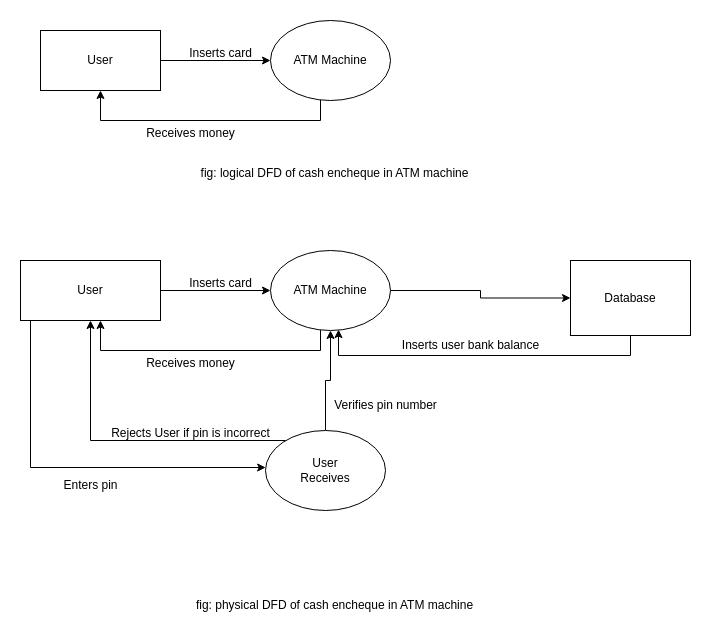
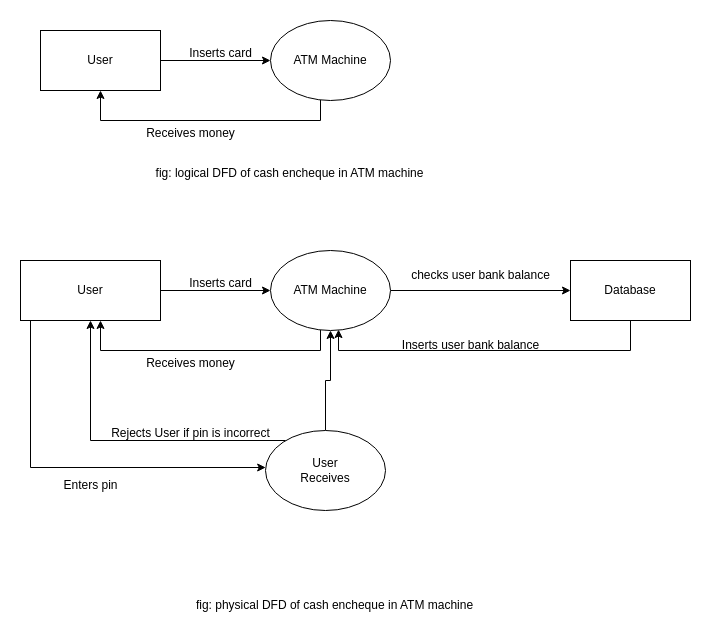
(335, 174) -> (290, 174)
none -> (481, 276)
(631, 298) -> (631, 291)
(386, 406) -> none
